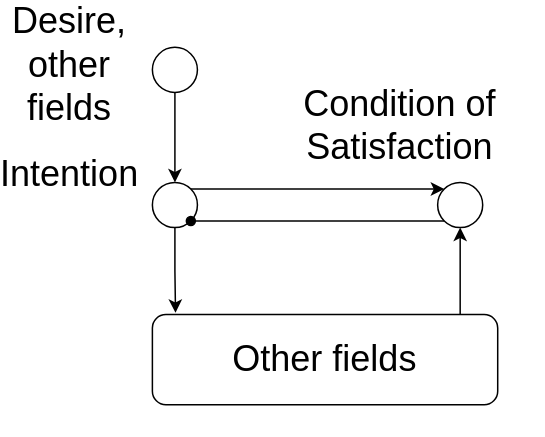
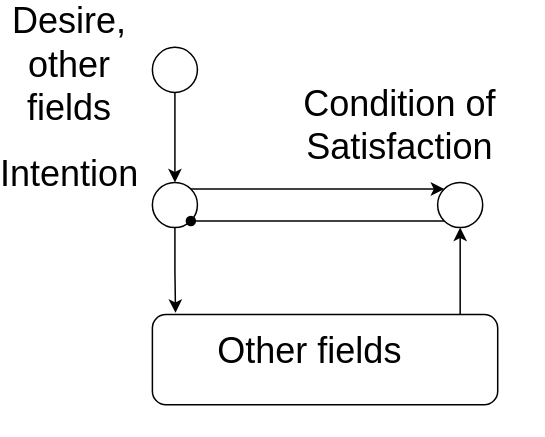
(325, 359) -> (310, 352)
